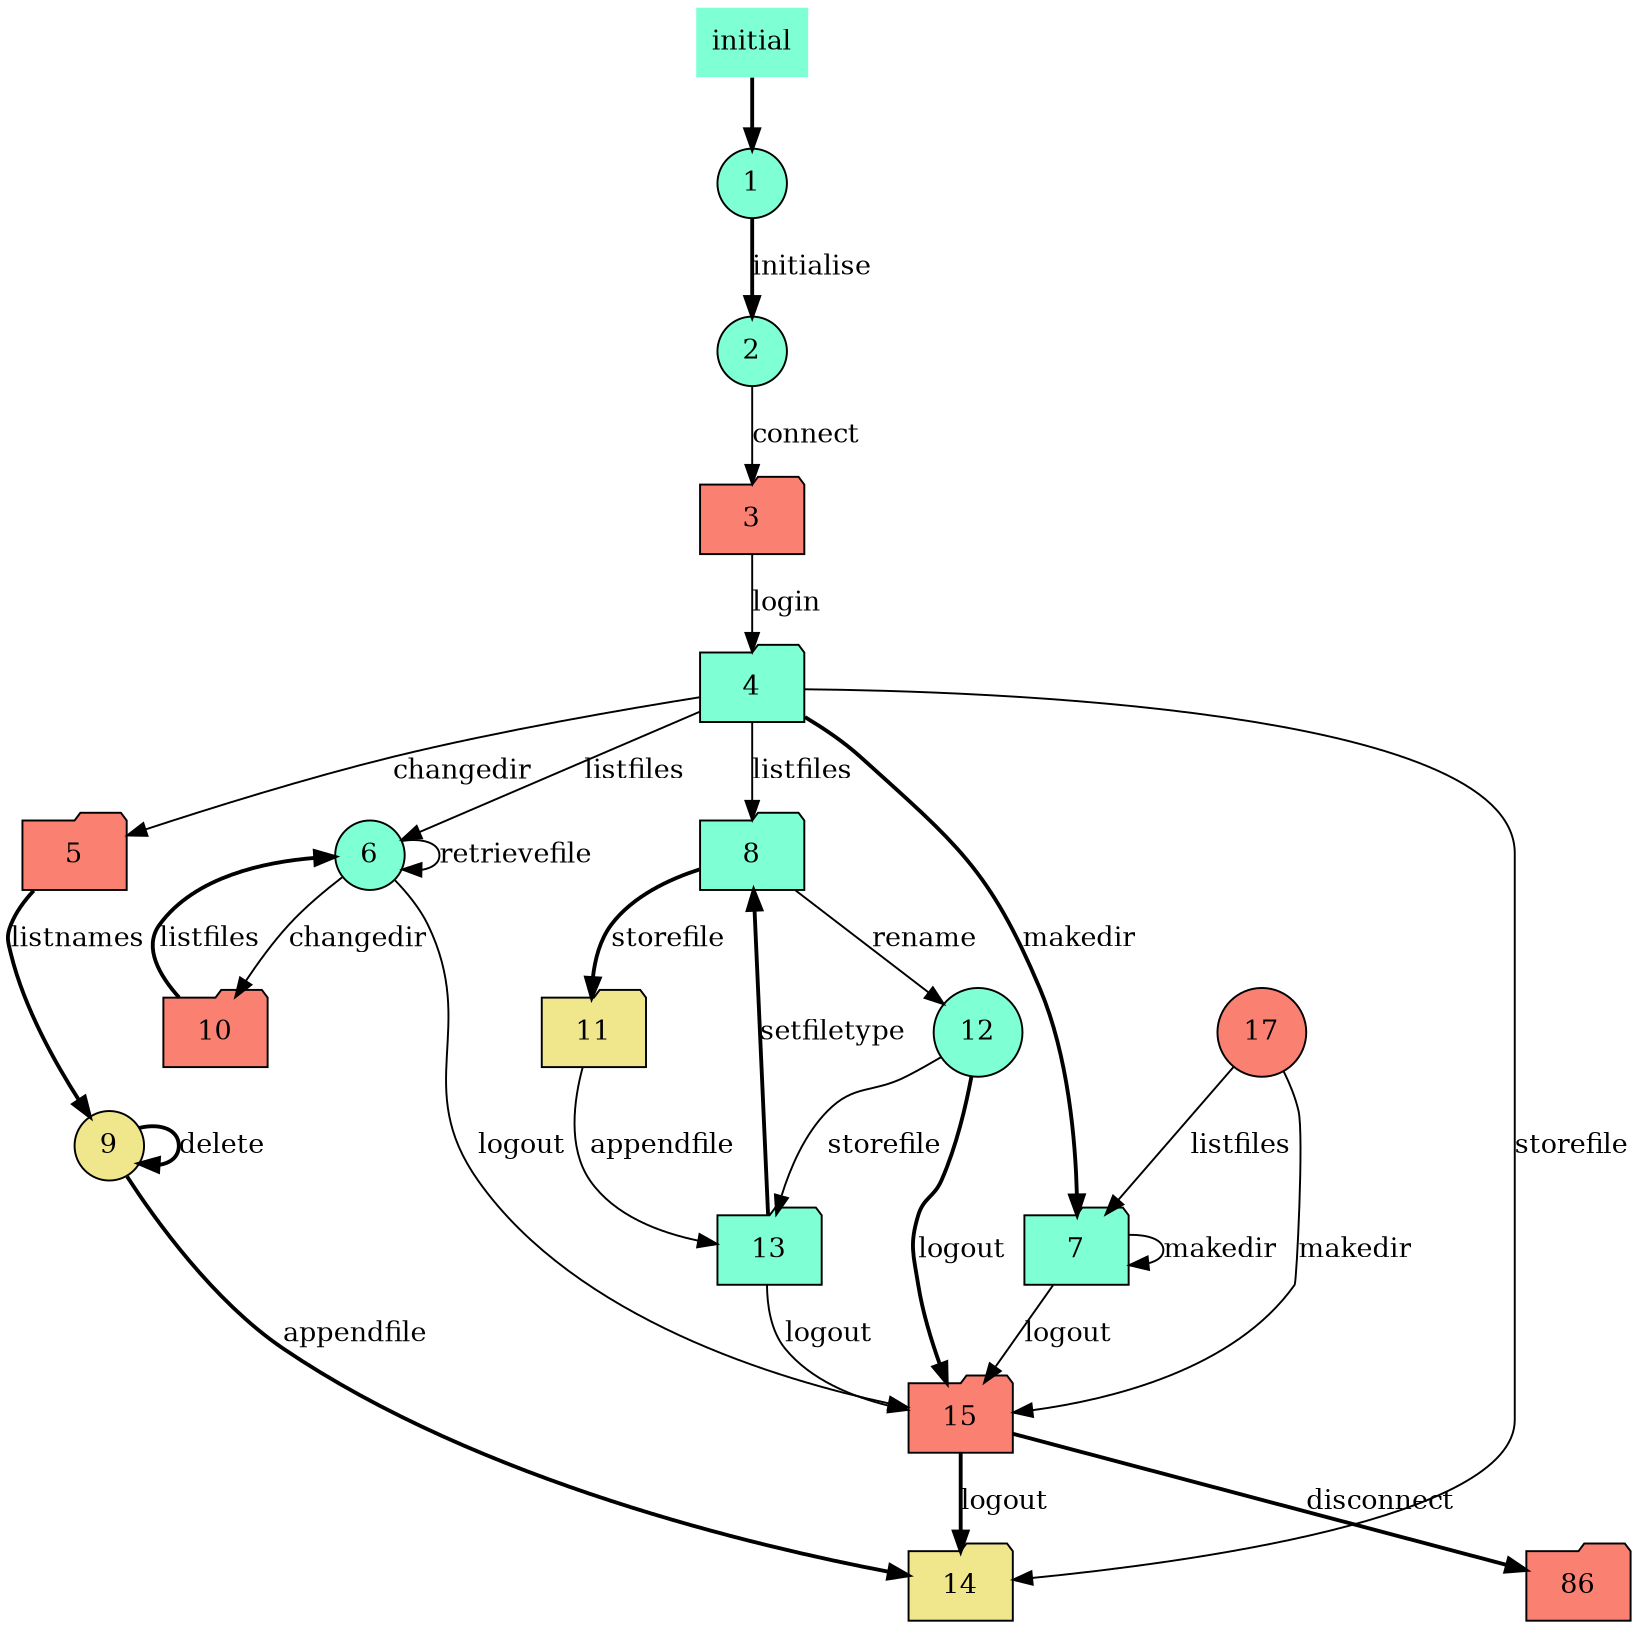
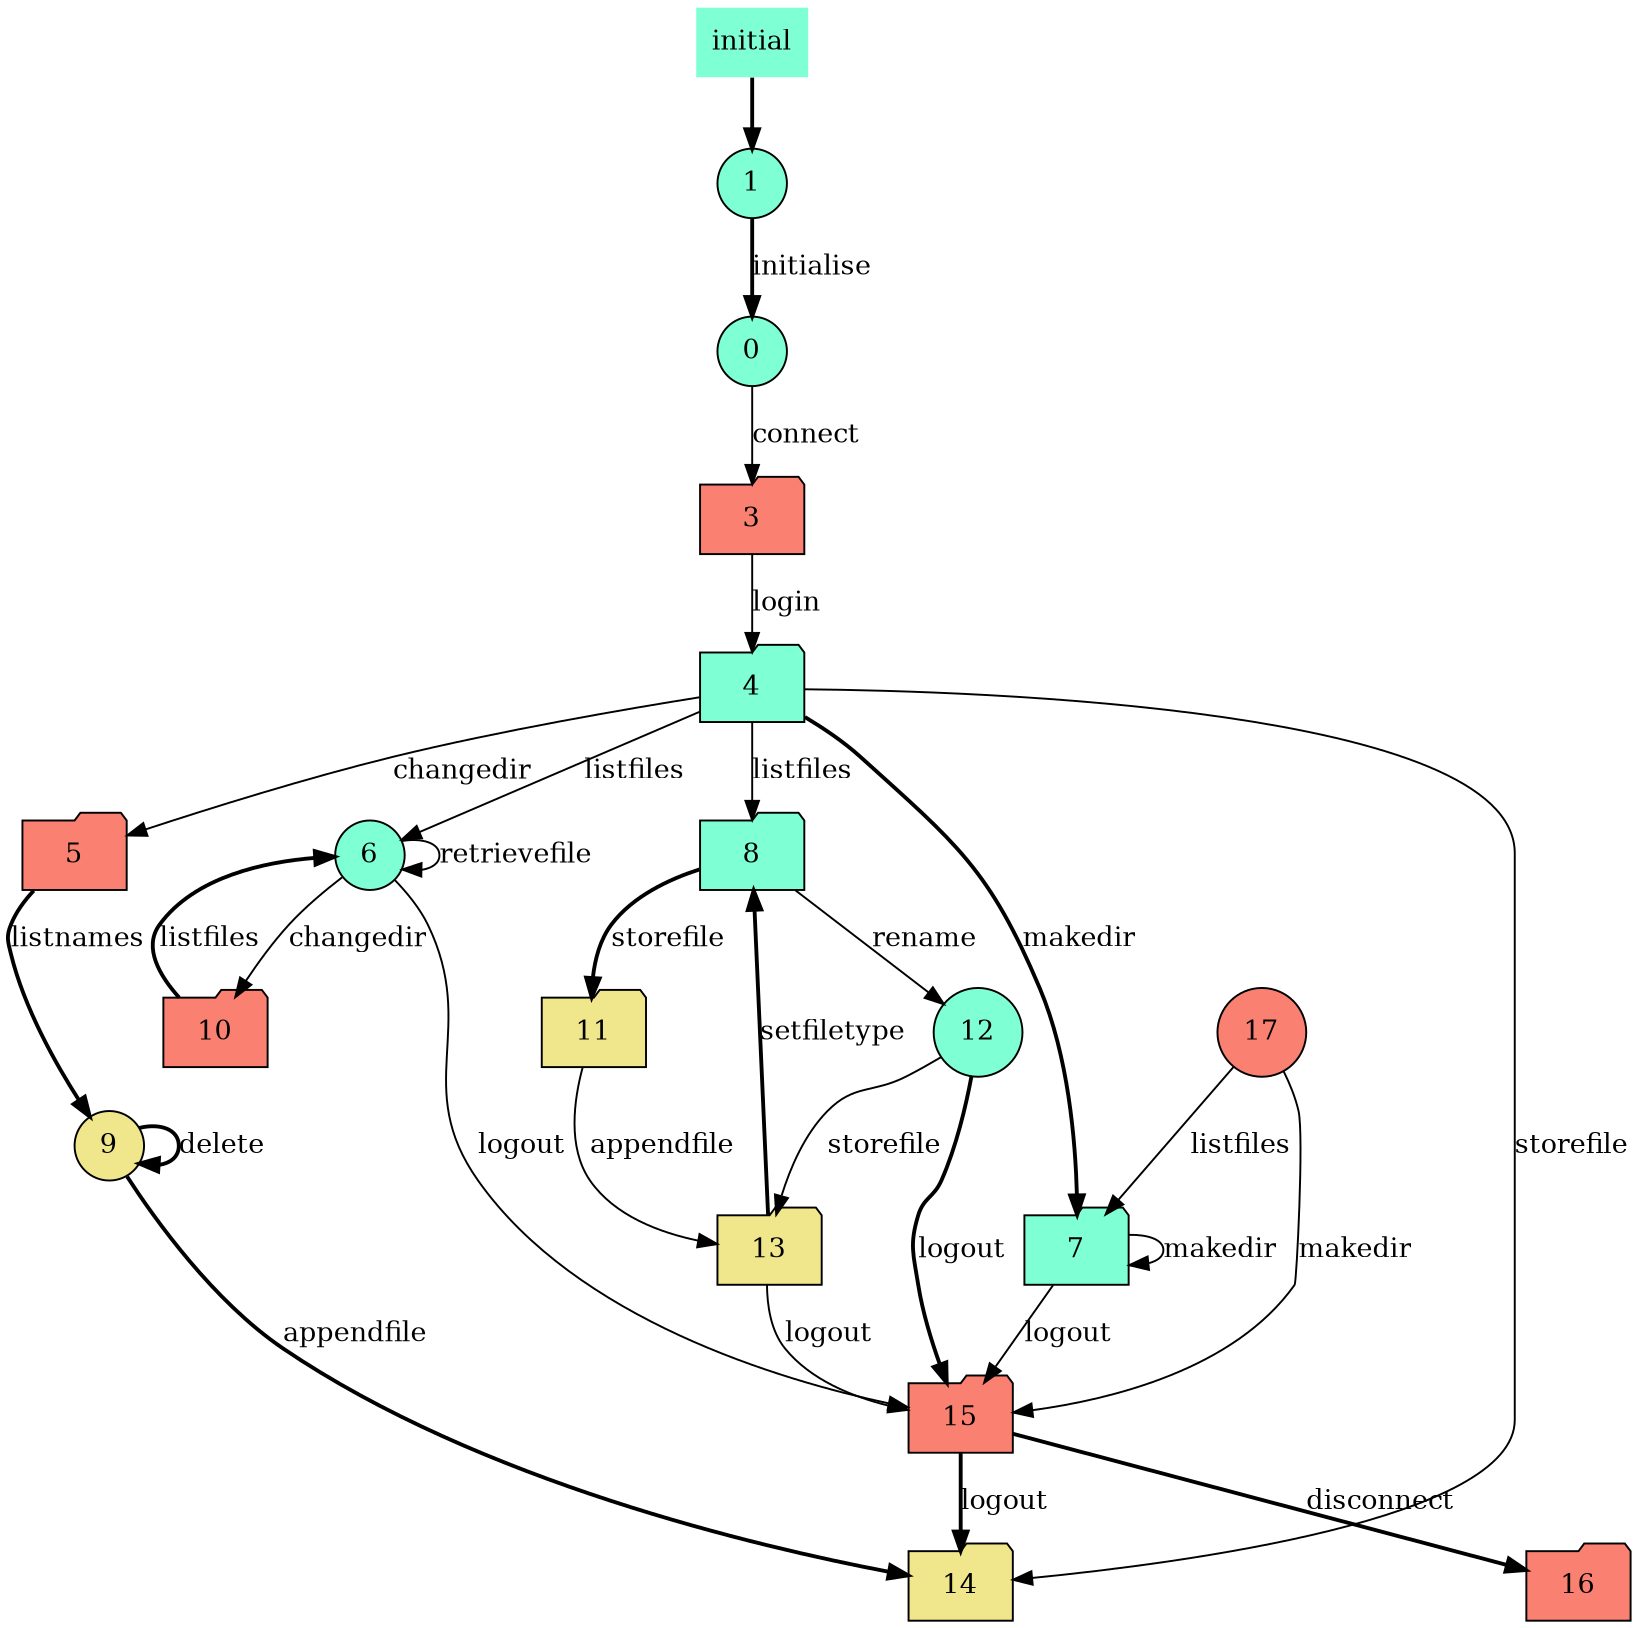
(752, 351) -> (752, 351)
(770, 1250) -> (770, 1250)
(1578, 1586) -> (1578, 1586)
